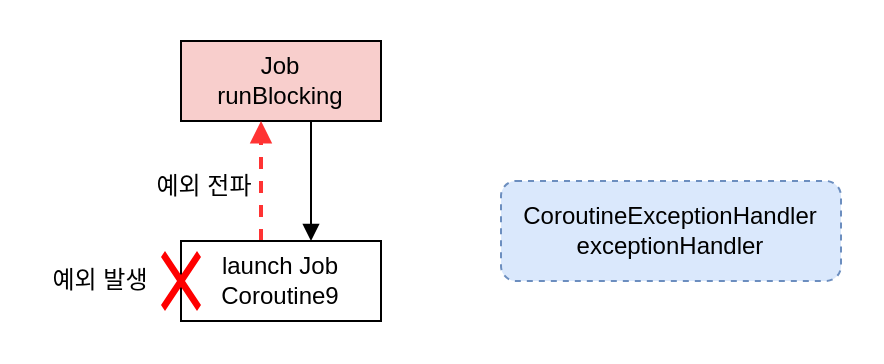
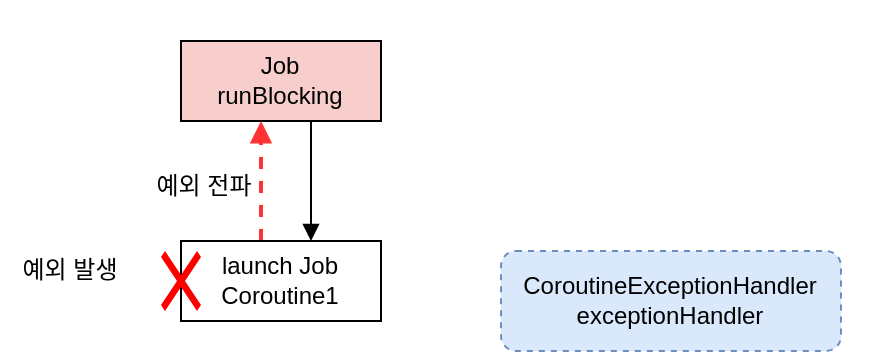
(671, 231) -> (671, 301)
(101, 281) -> (71, 271)
(281, 281) -> (281, 281)
